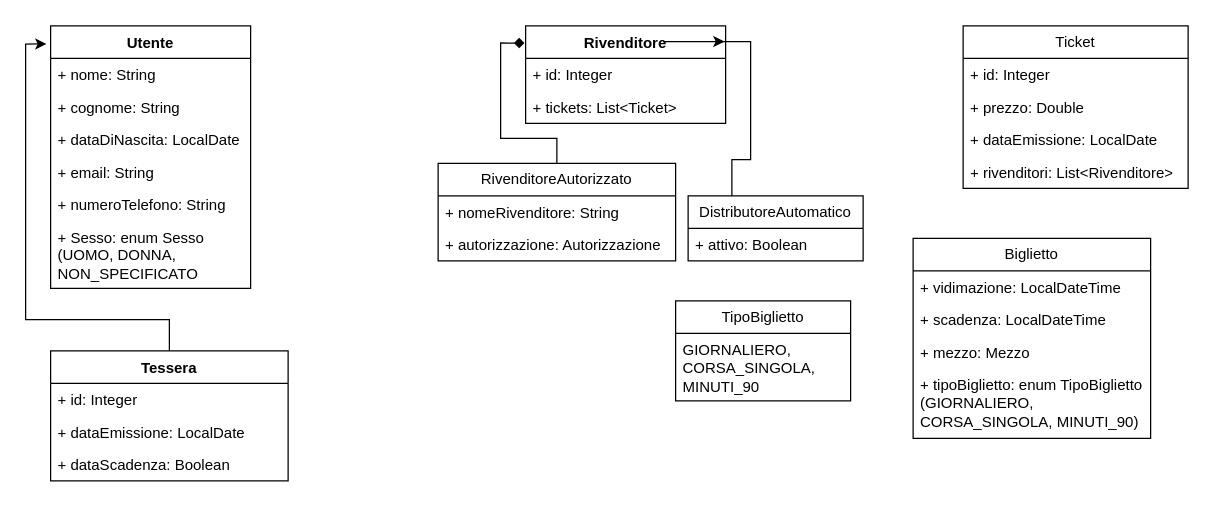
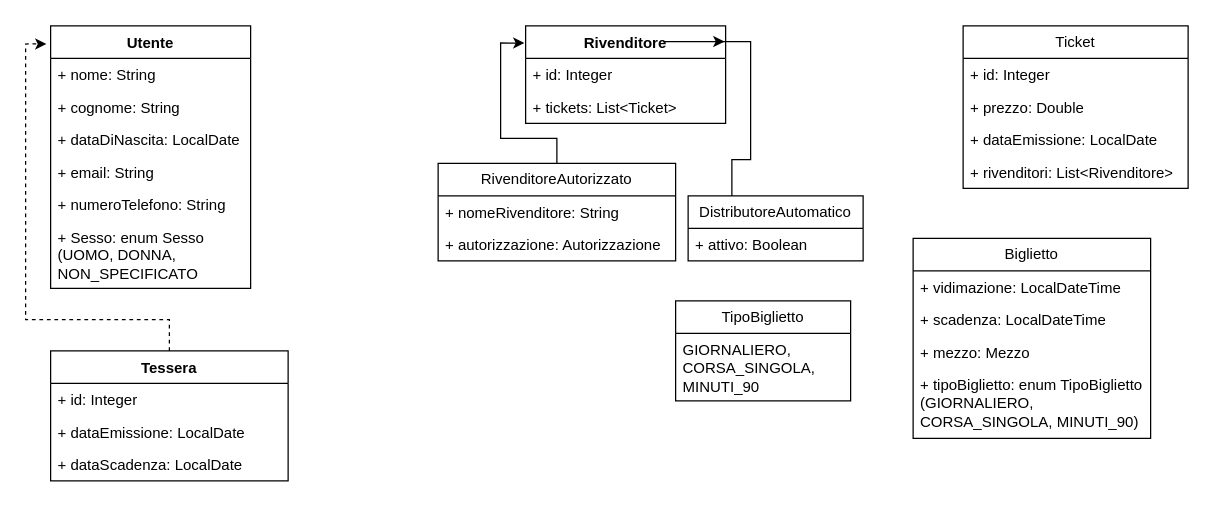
(514, 43) -> (514, 43)
(26, 261) -> (26, 261)
(147, 466) -> (155, 466)
